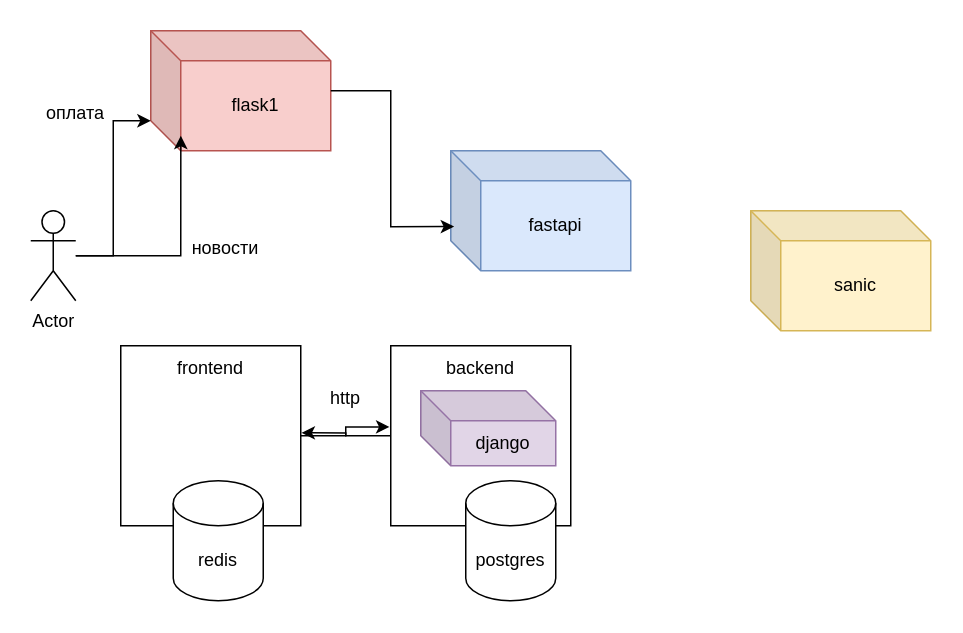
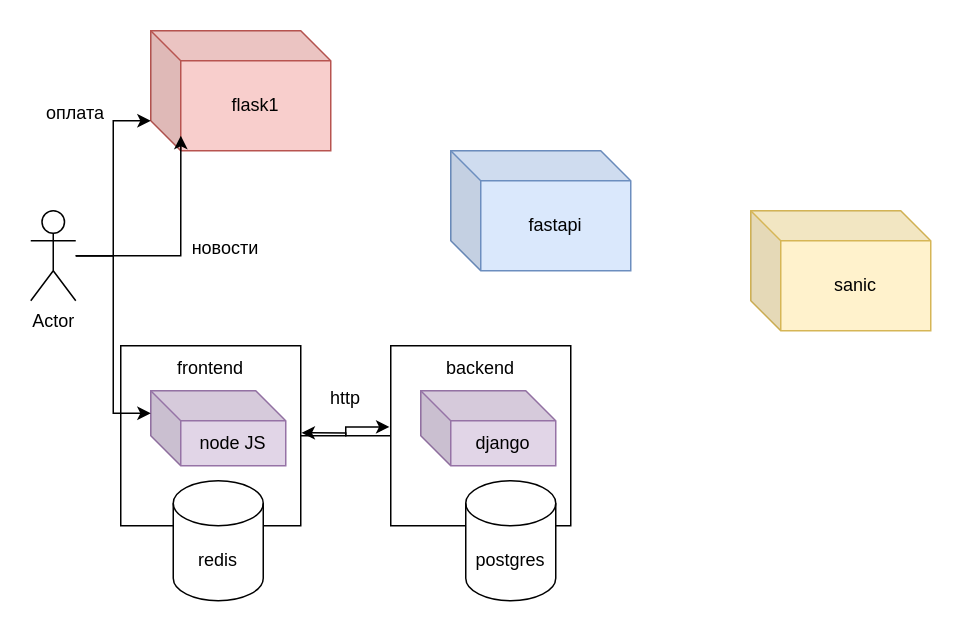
(391, 155) -> none
none -> (113, 349)
none -> (218, 428)
